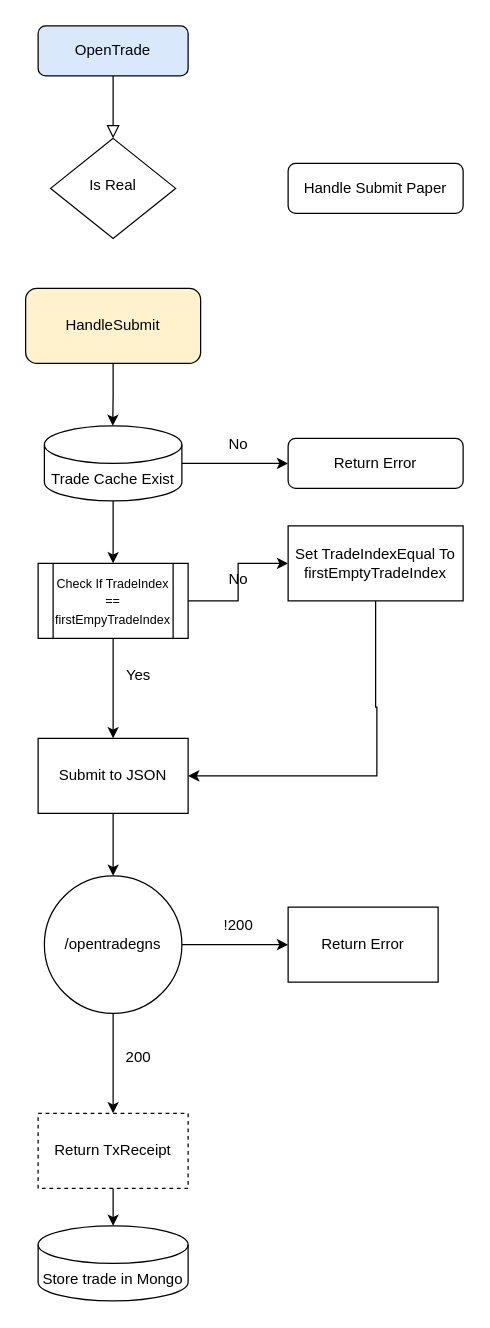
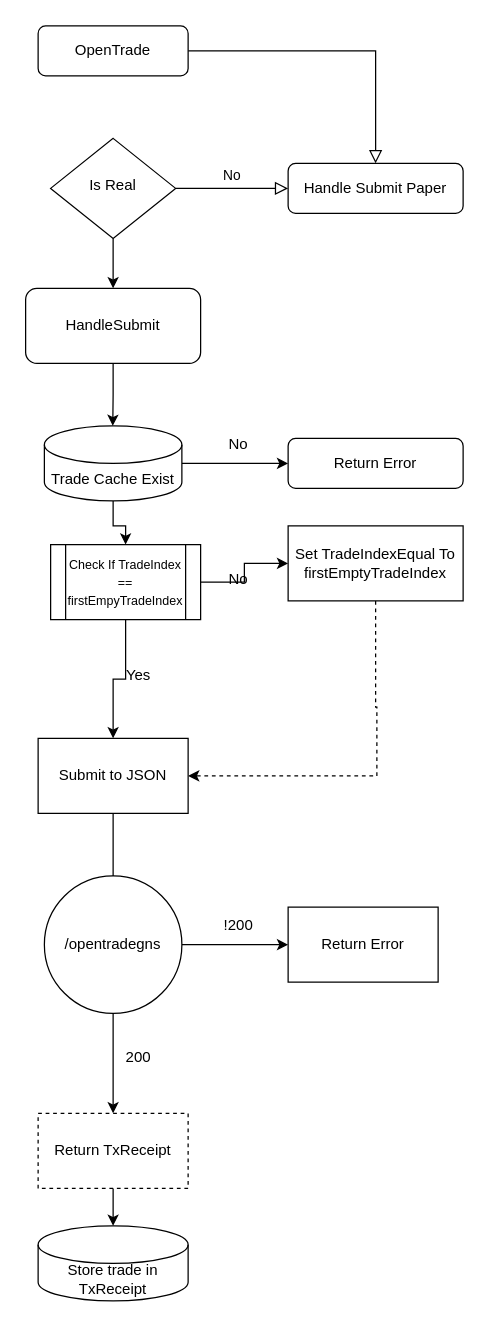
(113, 51) -> (113, 51)
(113, 100) -> (332, 51)
none -> (225, 188)
none -> (113, 259)
(113, 326) -> (113, 326)
(113, 601) -> (126, 582)
(375, 776) -> (375, 776)
(113, 866) -> (113, 869)
(113, 1279) -> (113, 1279)
